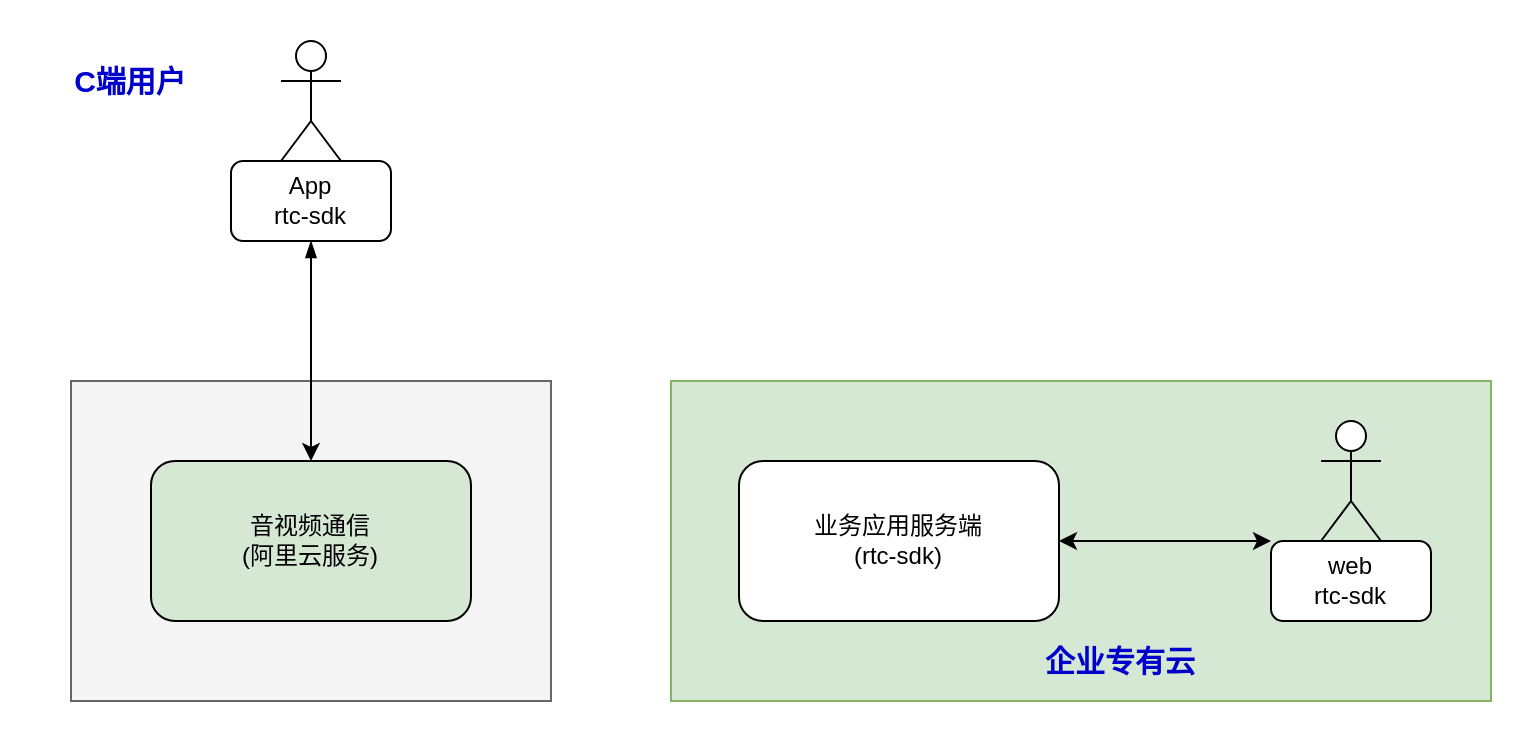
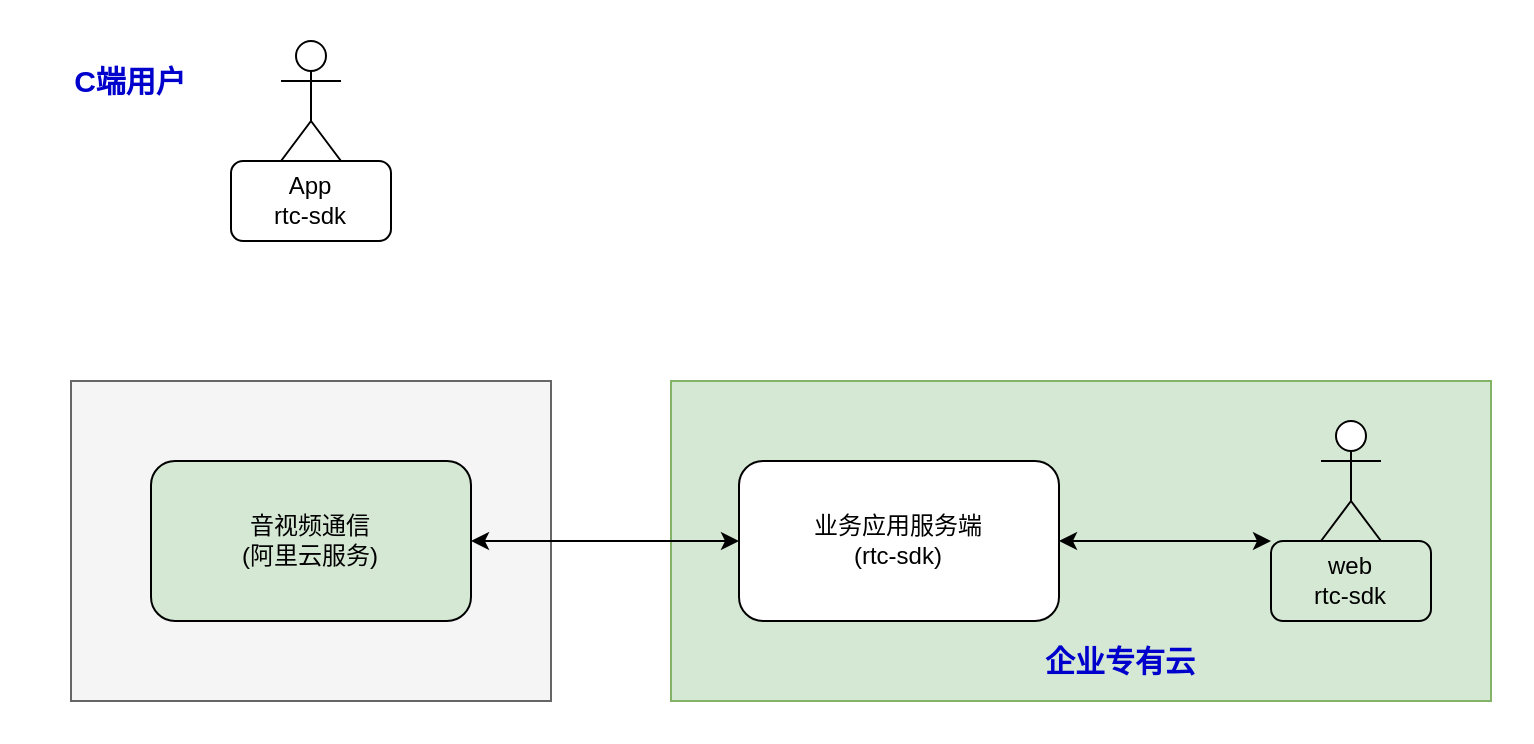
(311, 352) -> none
none -> (605, 541)
(1351, 581) -> (1351, 581)
